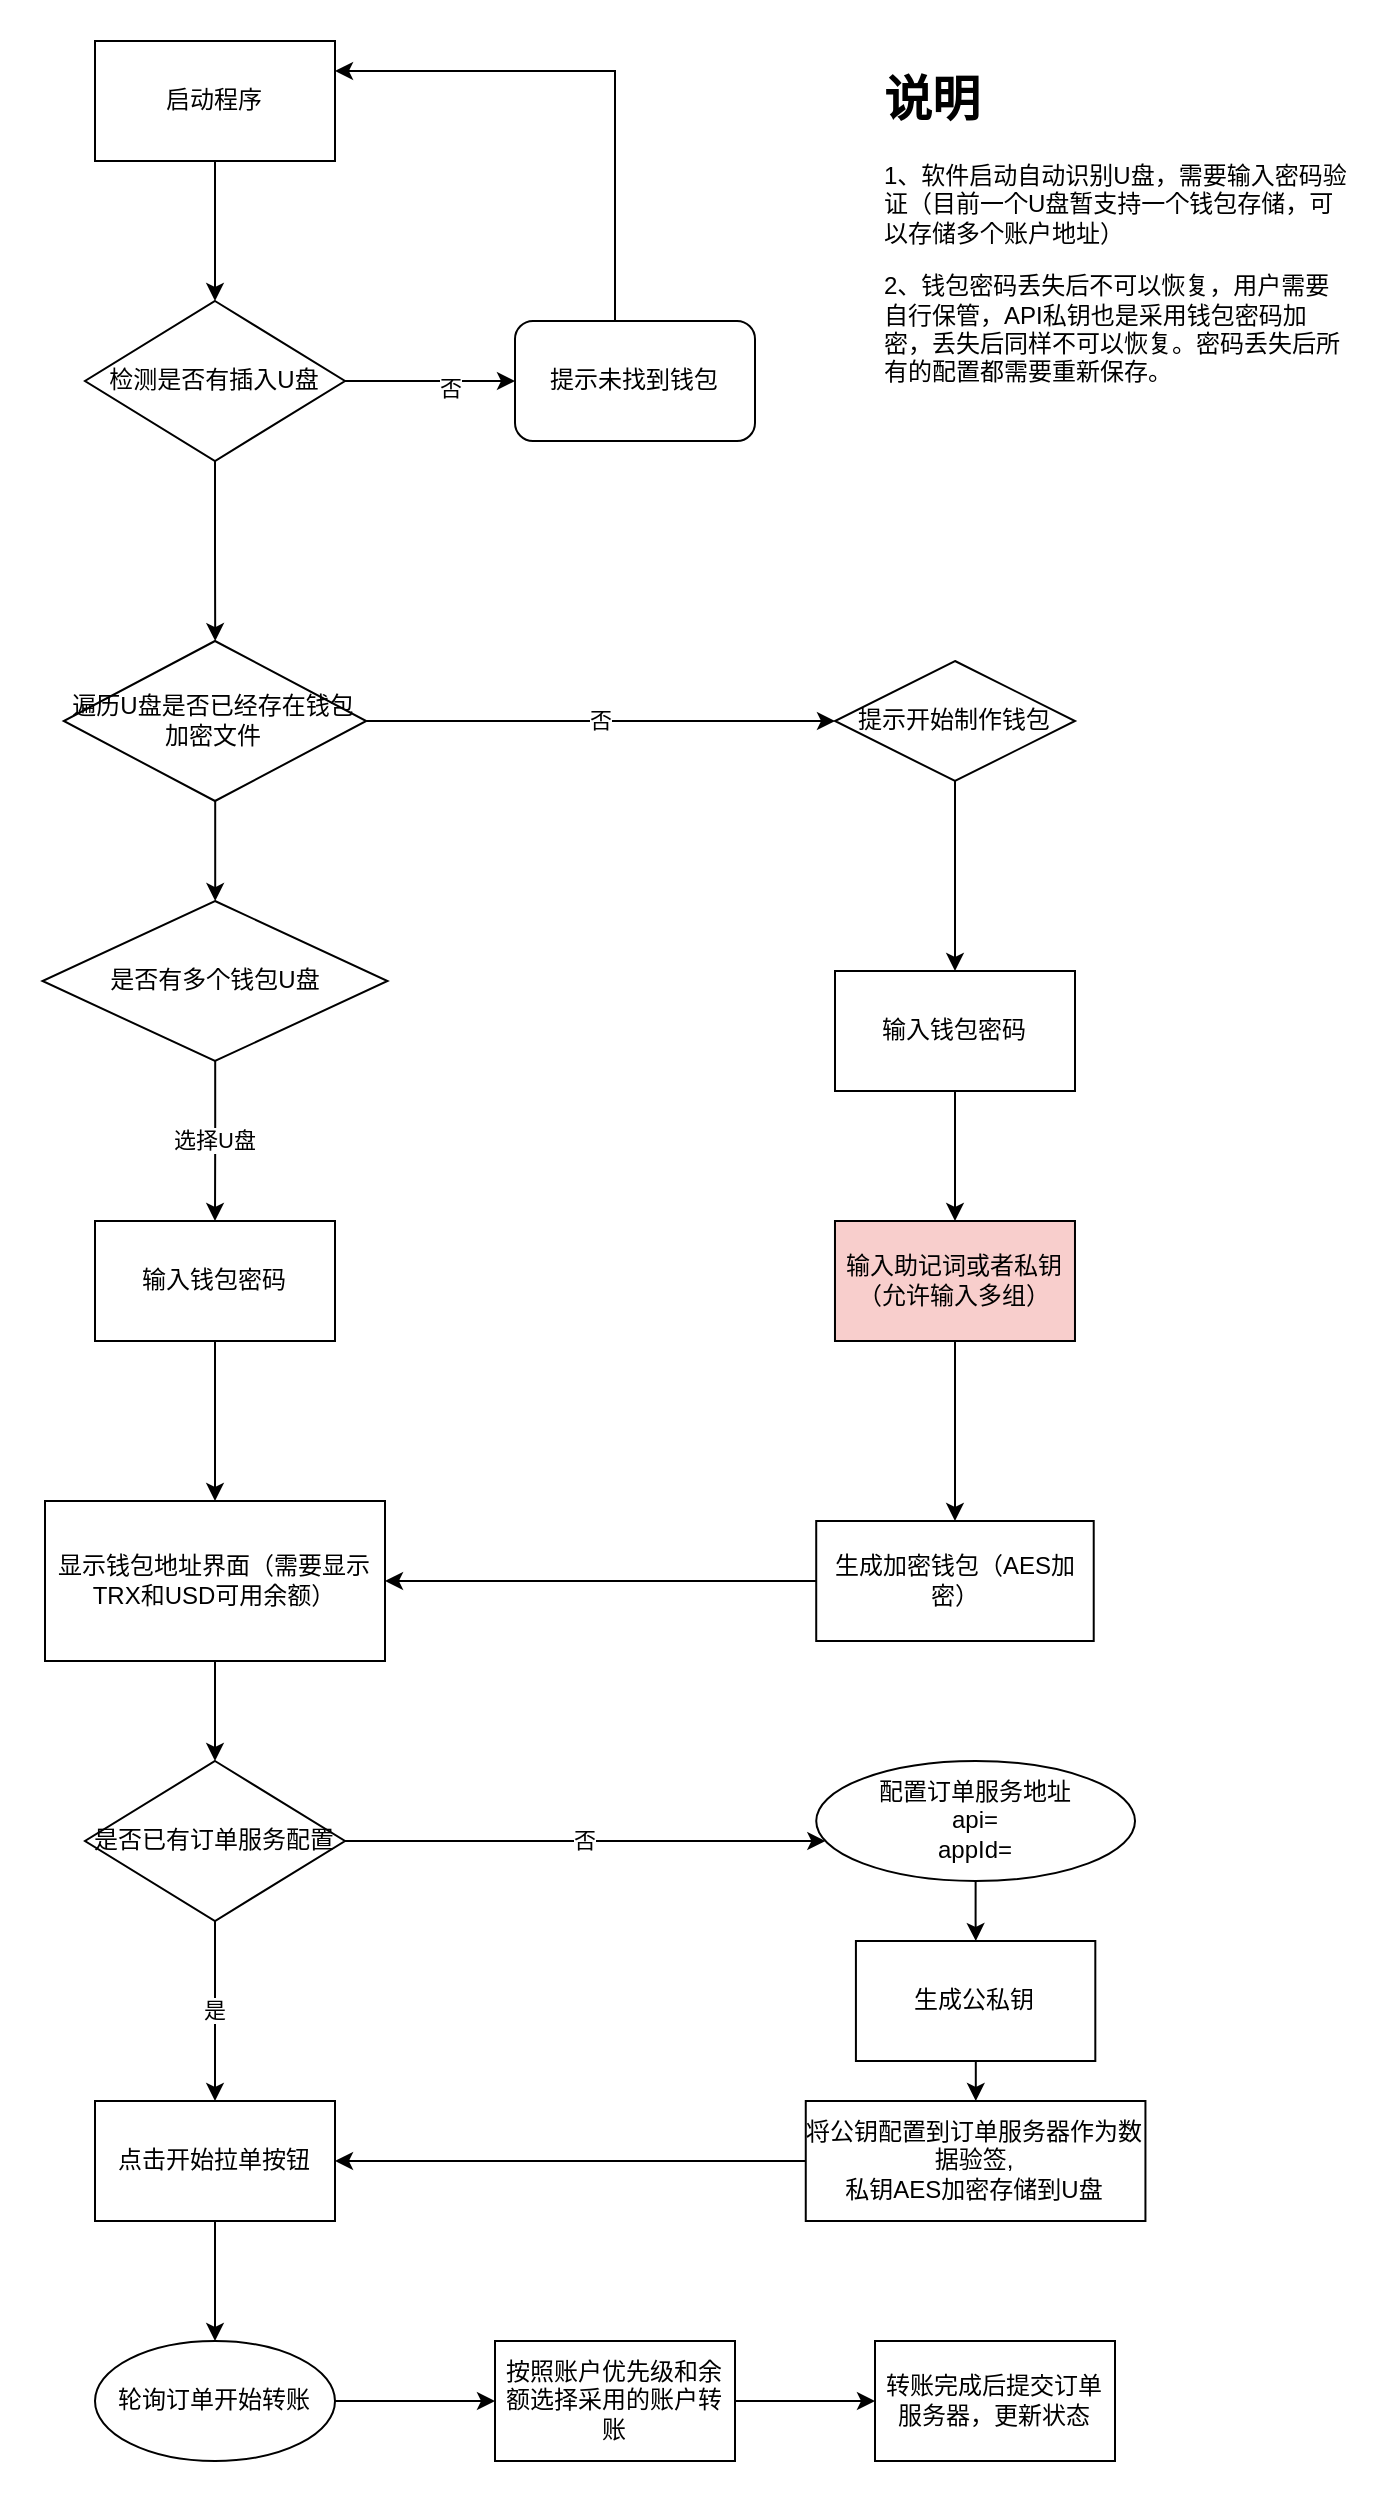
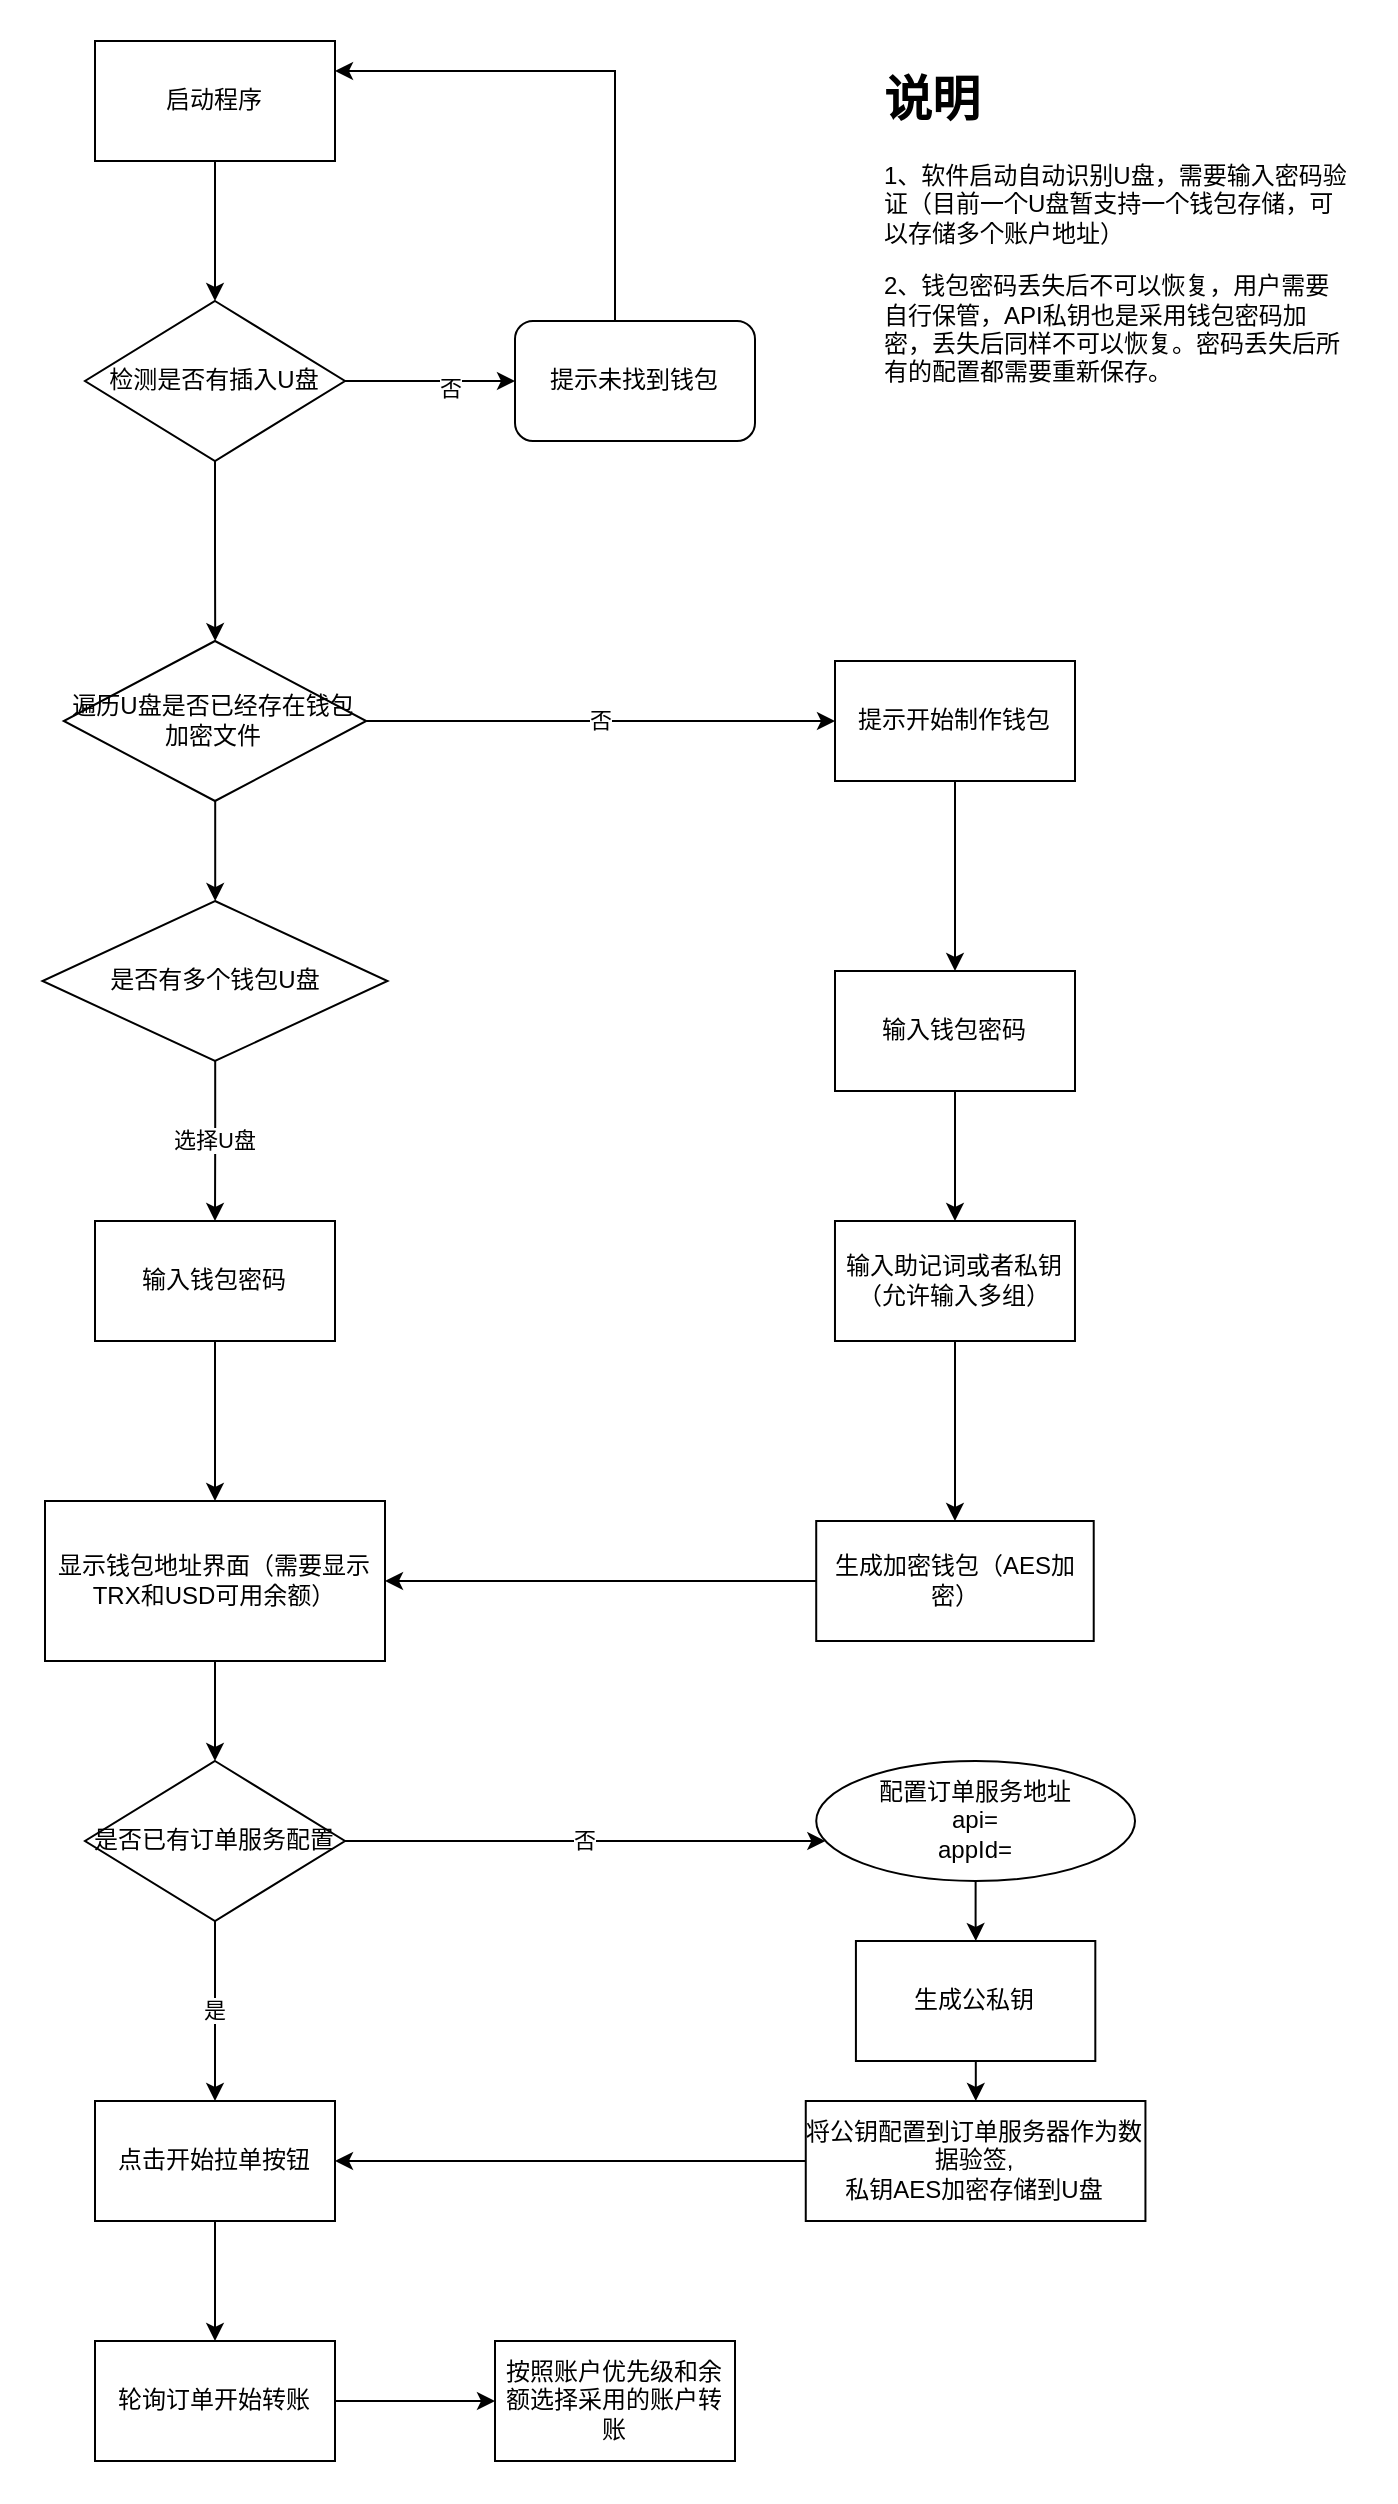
(955, 721) -> (955, 721)
(955, 1281) -> (955, 1281)
(215, 2401) -> (215, 2401)
(798, 2401) -> none
(995, 2401) -> none
